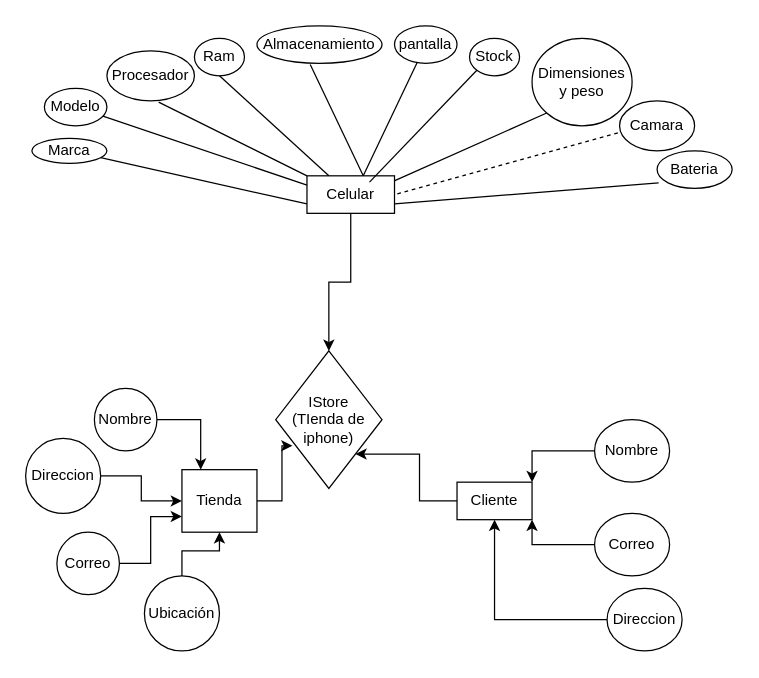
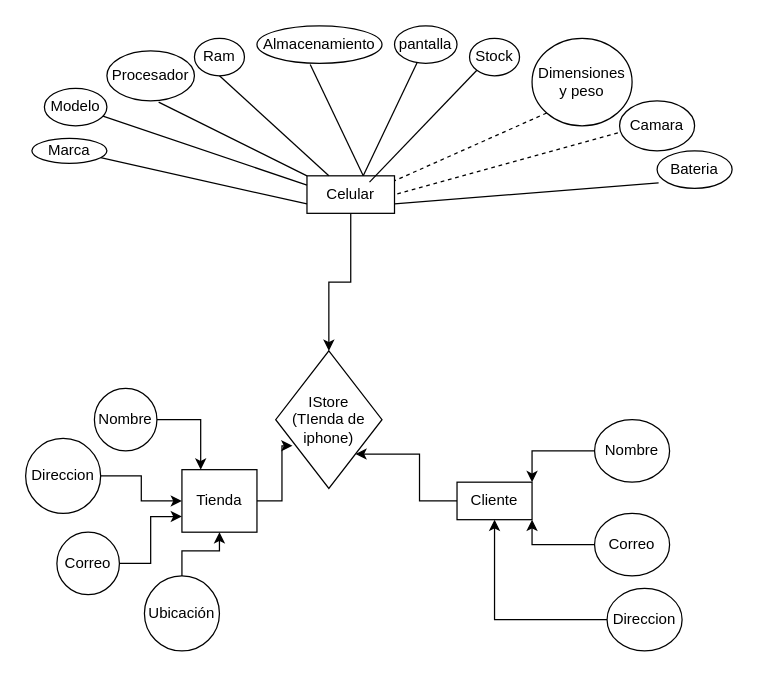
(469, 147) -> (469, 147)
